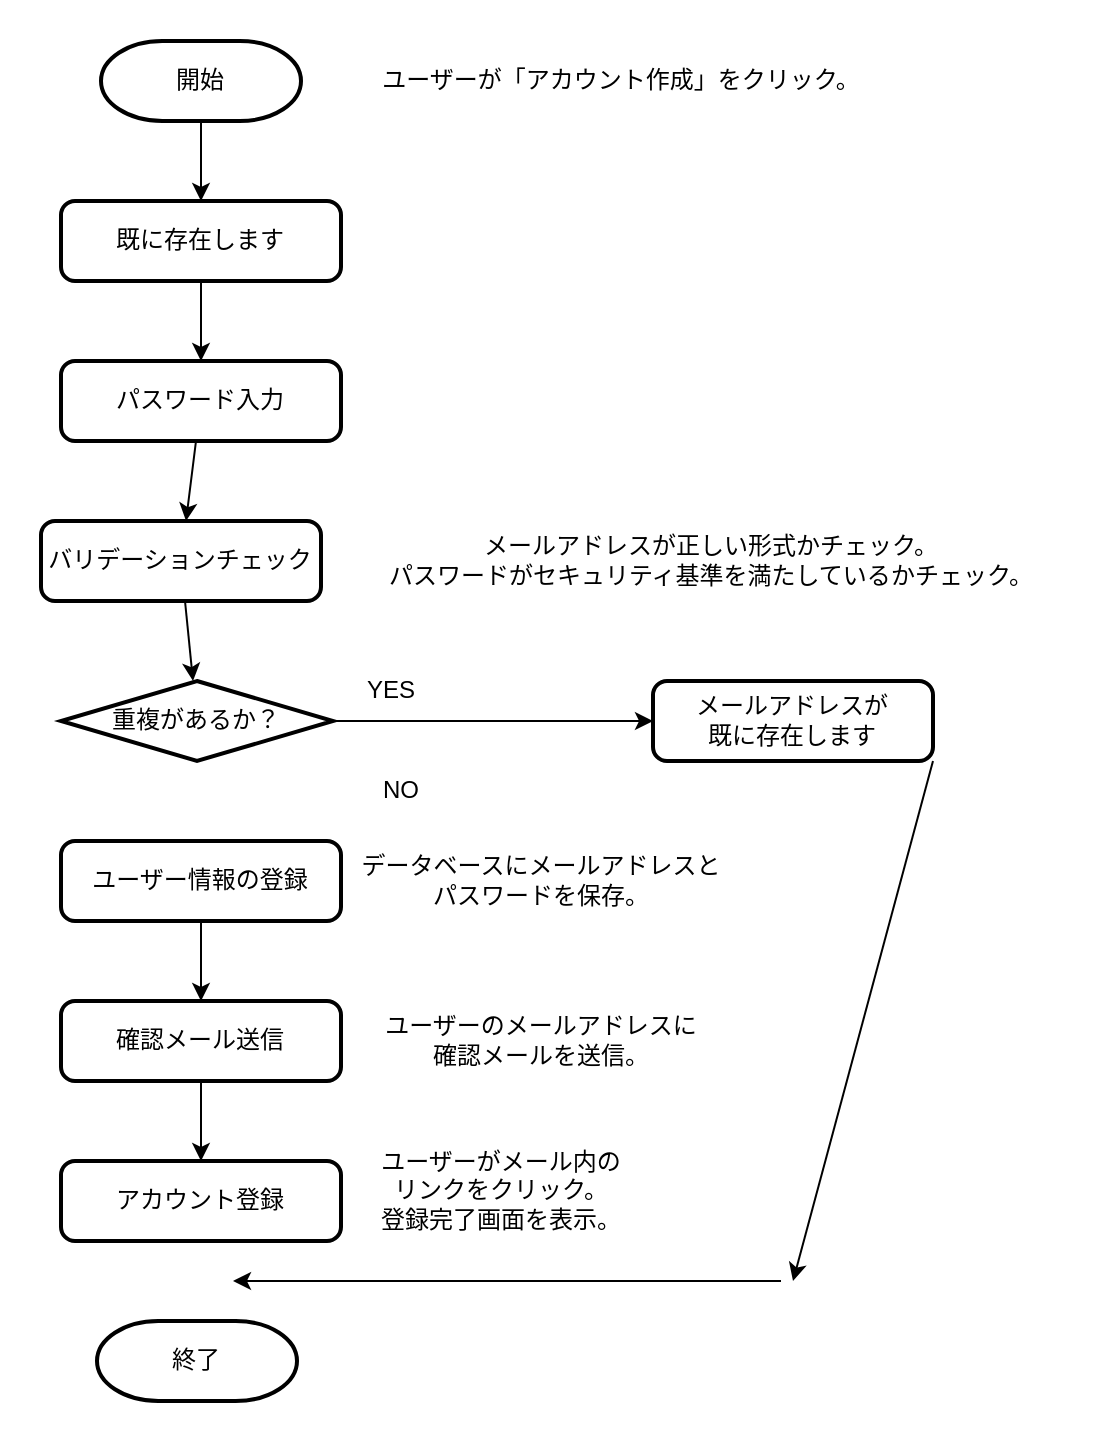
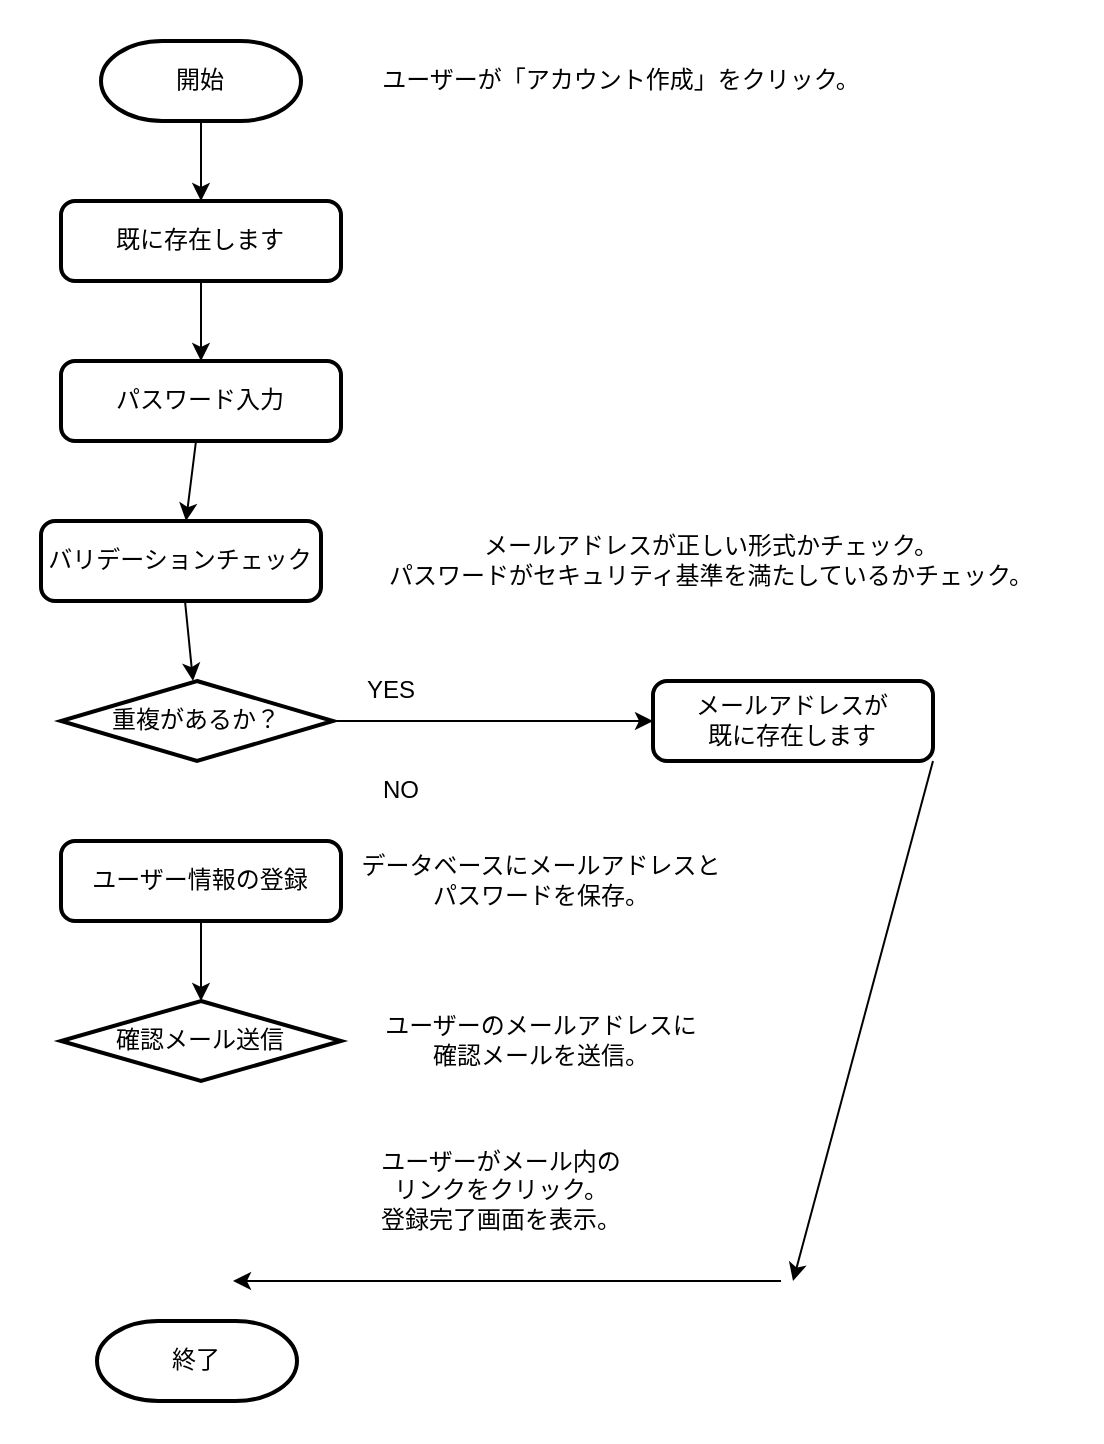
(201, 1041) -> (201, 1041)
(201, 1114) -> none
(201, 1201) -> none
